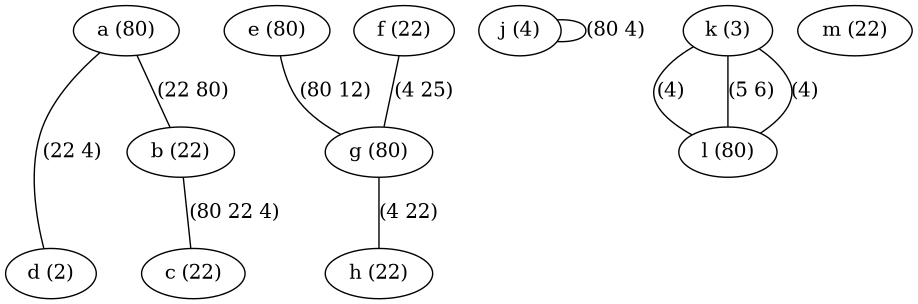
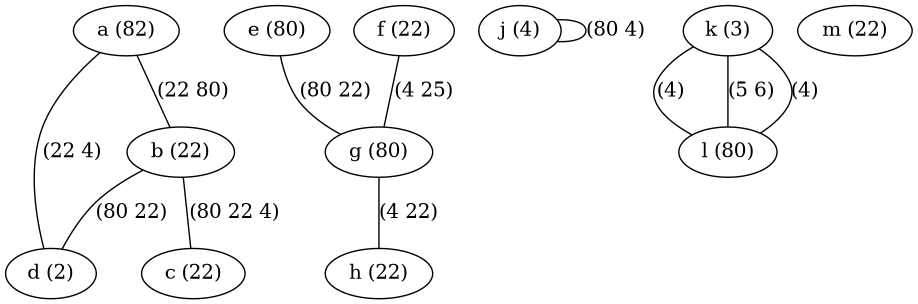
(126, 31) -> (126, 31)
(342, 91) -> (342, 91)
none -> (96, 202)
